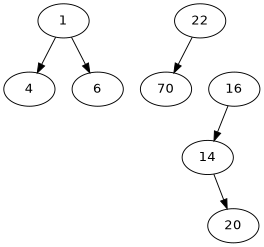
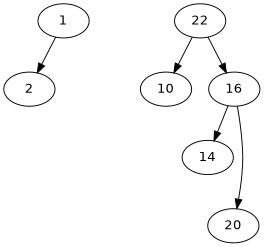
none -> (215, 51)
(29, 89) -> (29, 89)
(98, 89) -> none
(166, 89) -> (166, 89)
(219, 187) -> (243, 153)
